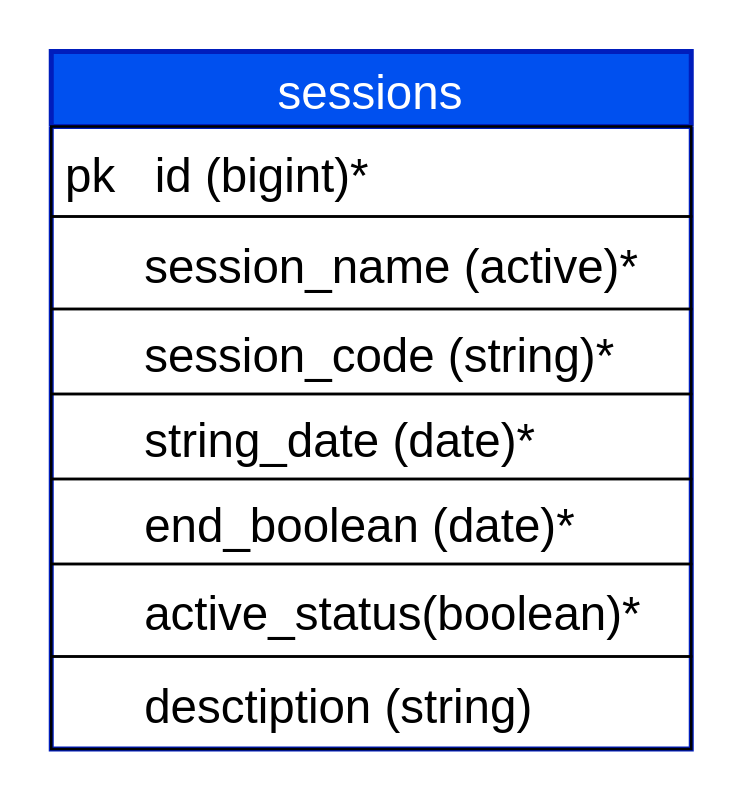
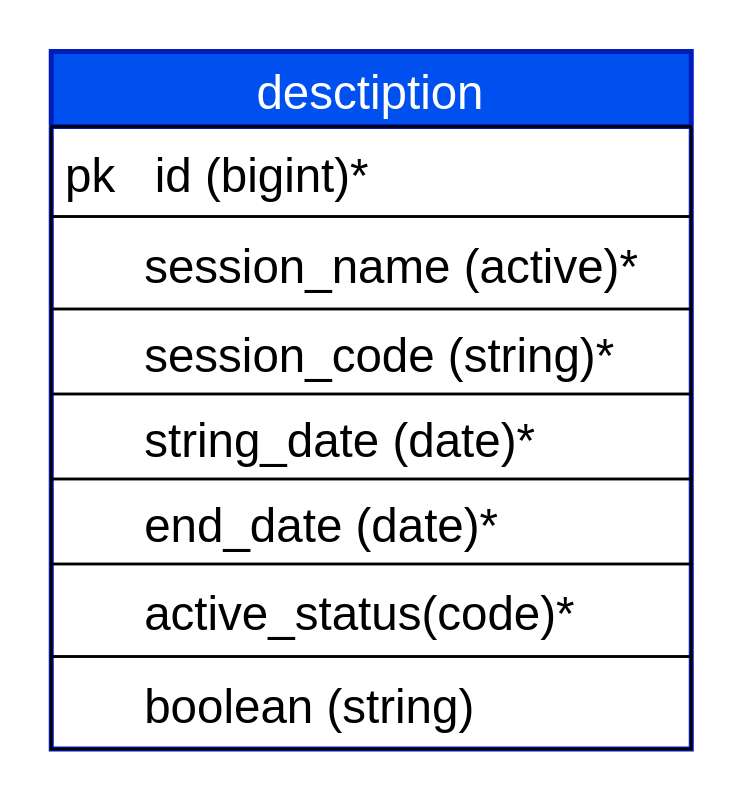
(370, 93) -> (370, 93)
(305, 525) -> (272, 525)
(359, 614) -> (325, 614)
(306, 707) -> (259, 707)
